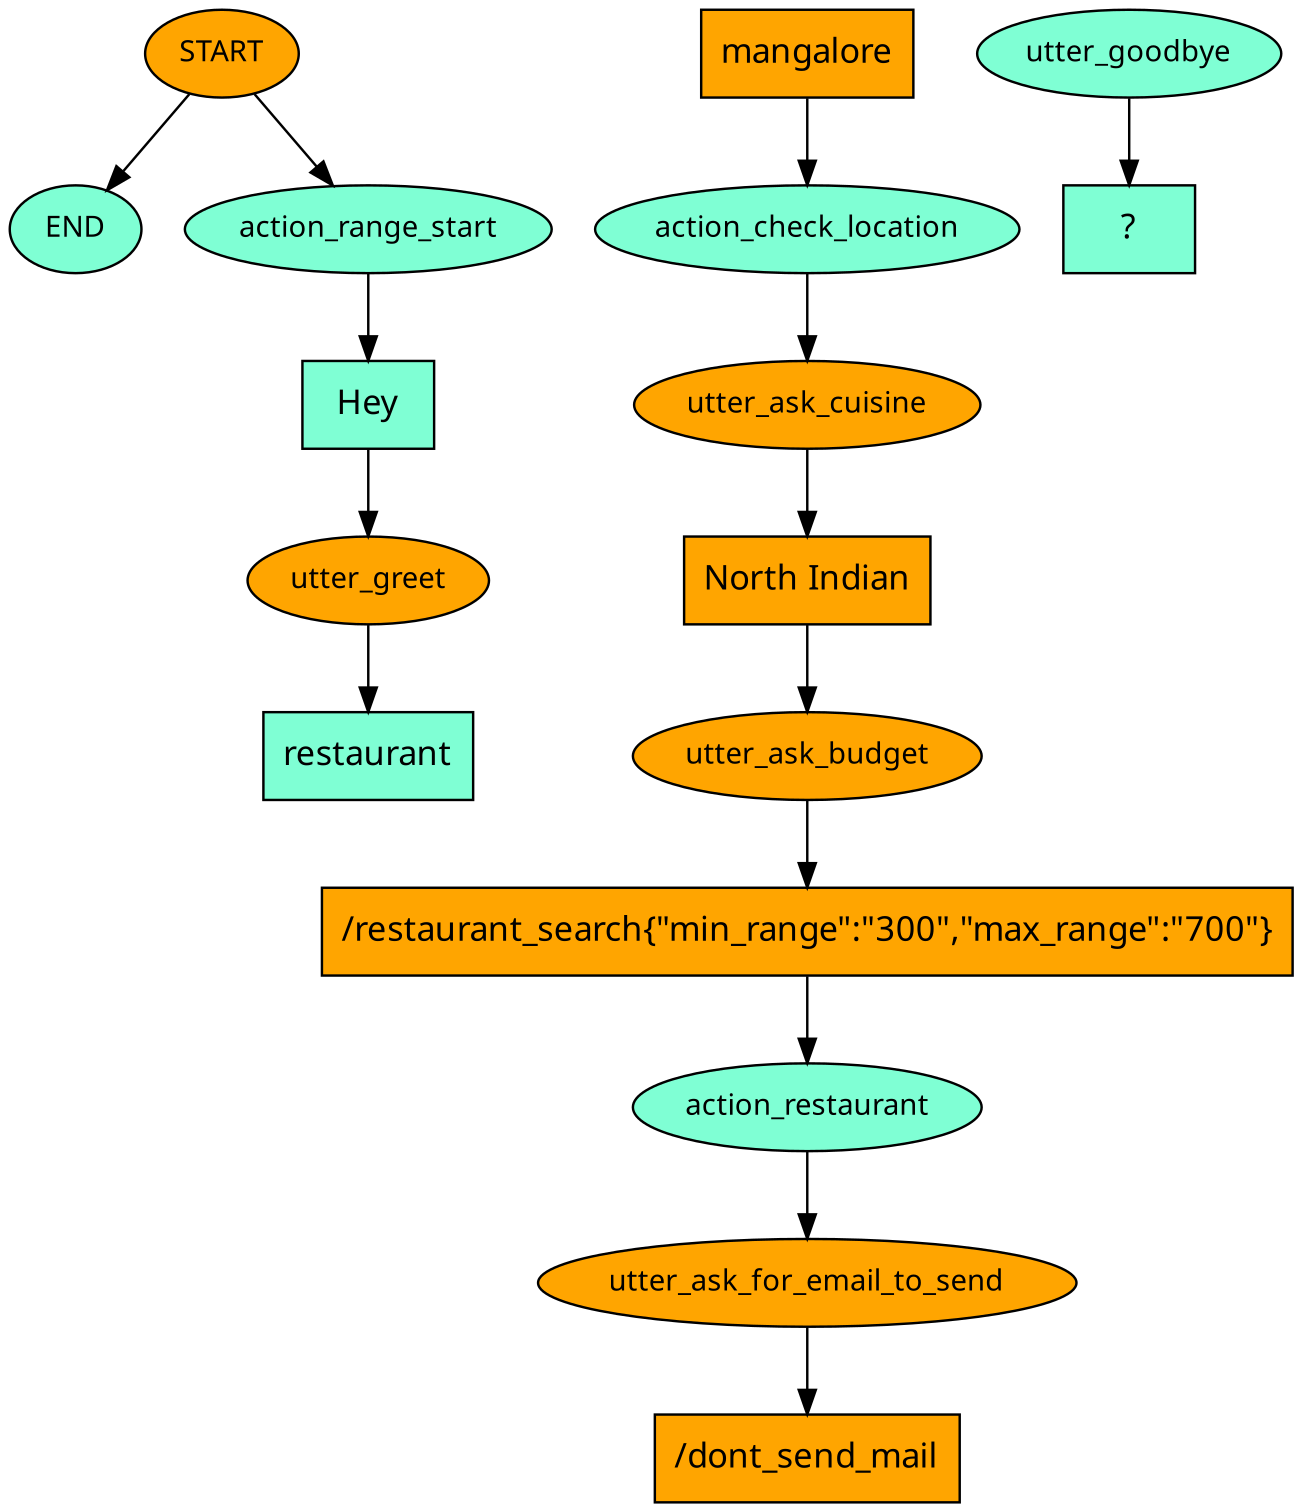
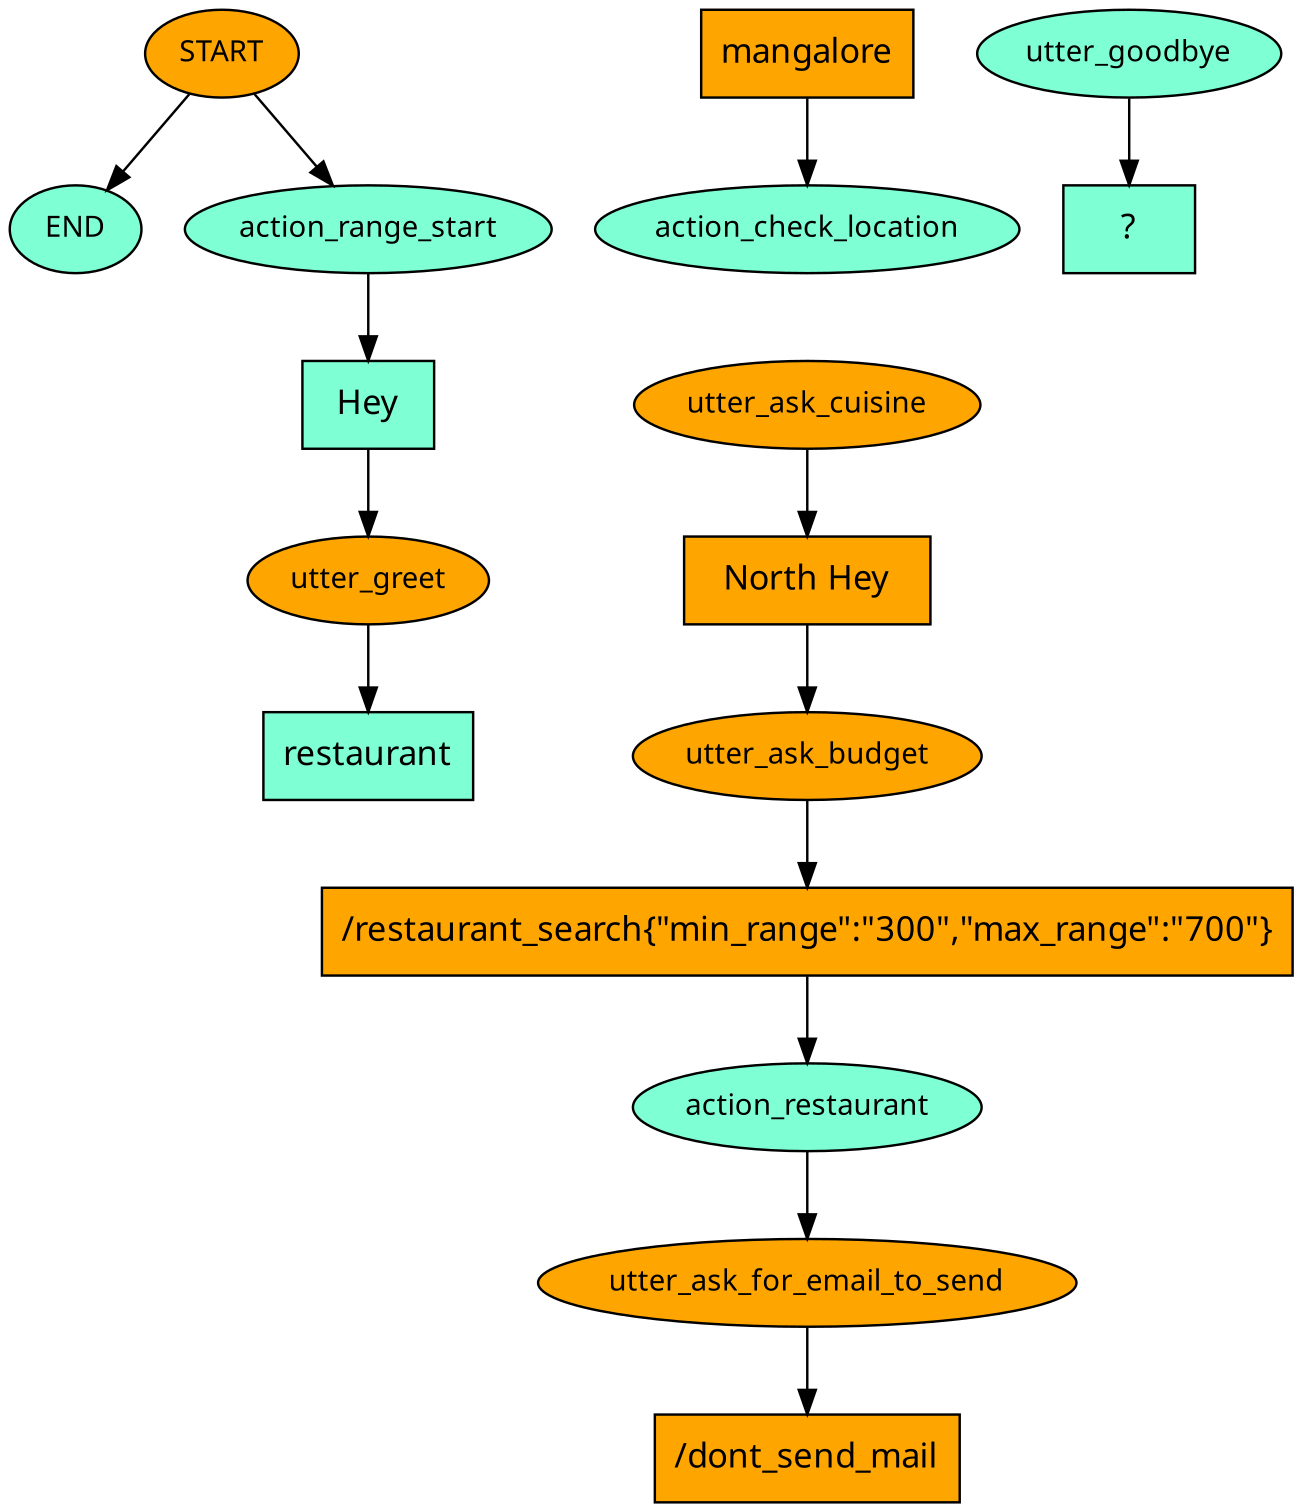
(807, 305) -> none
(807, 580) -> (807, 580)
